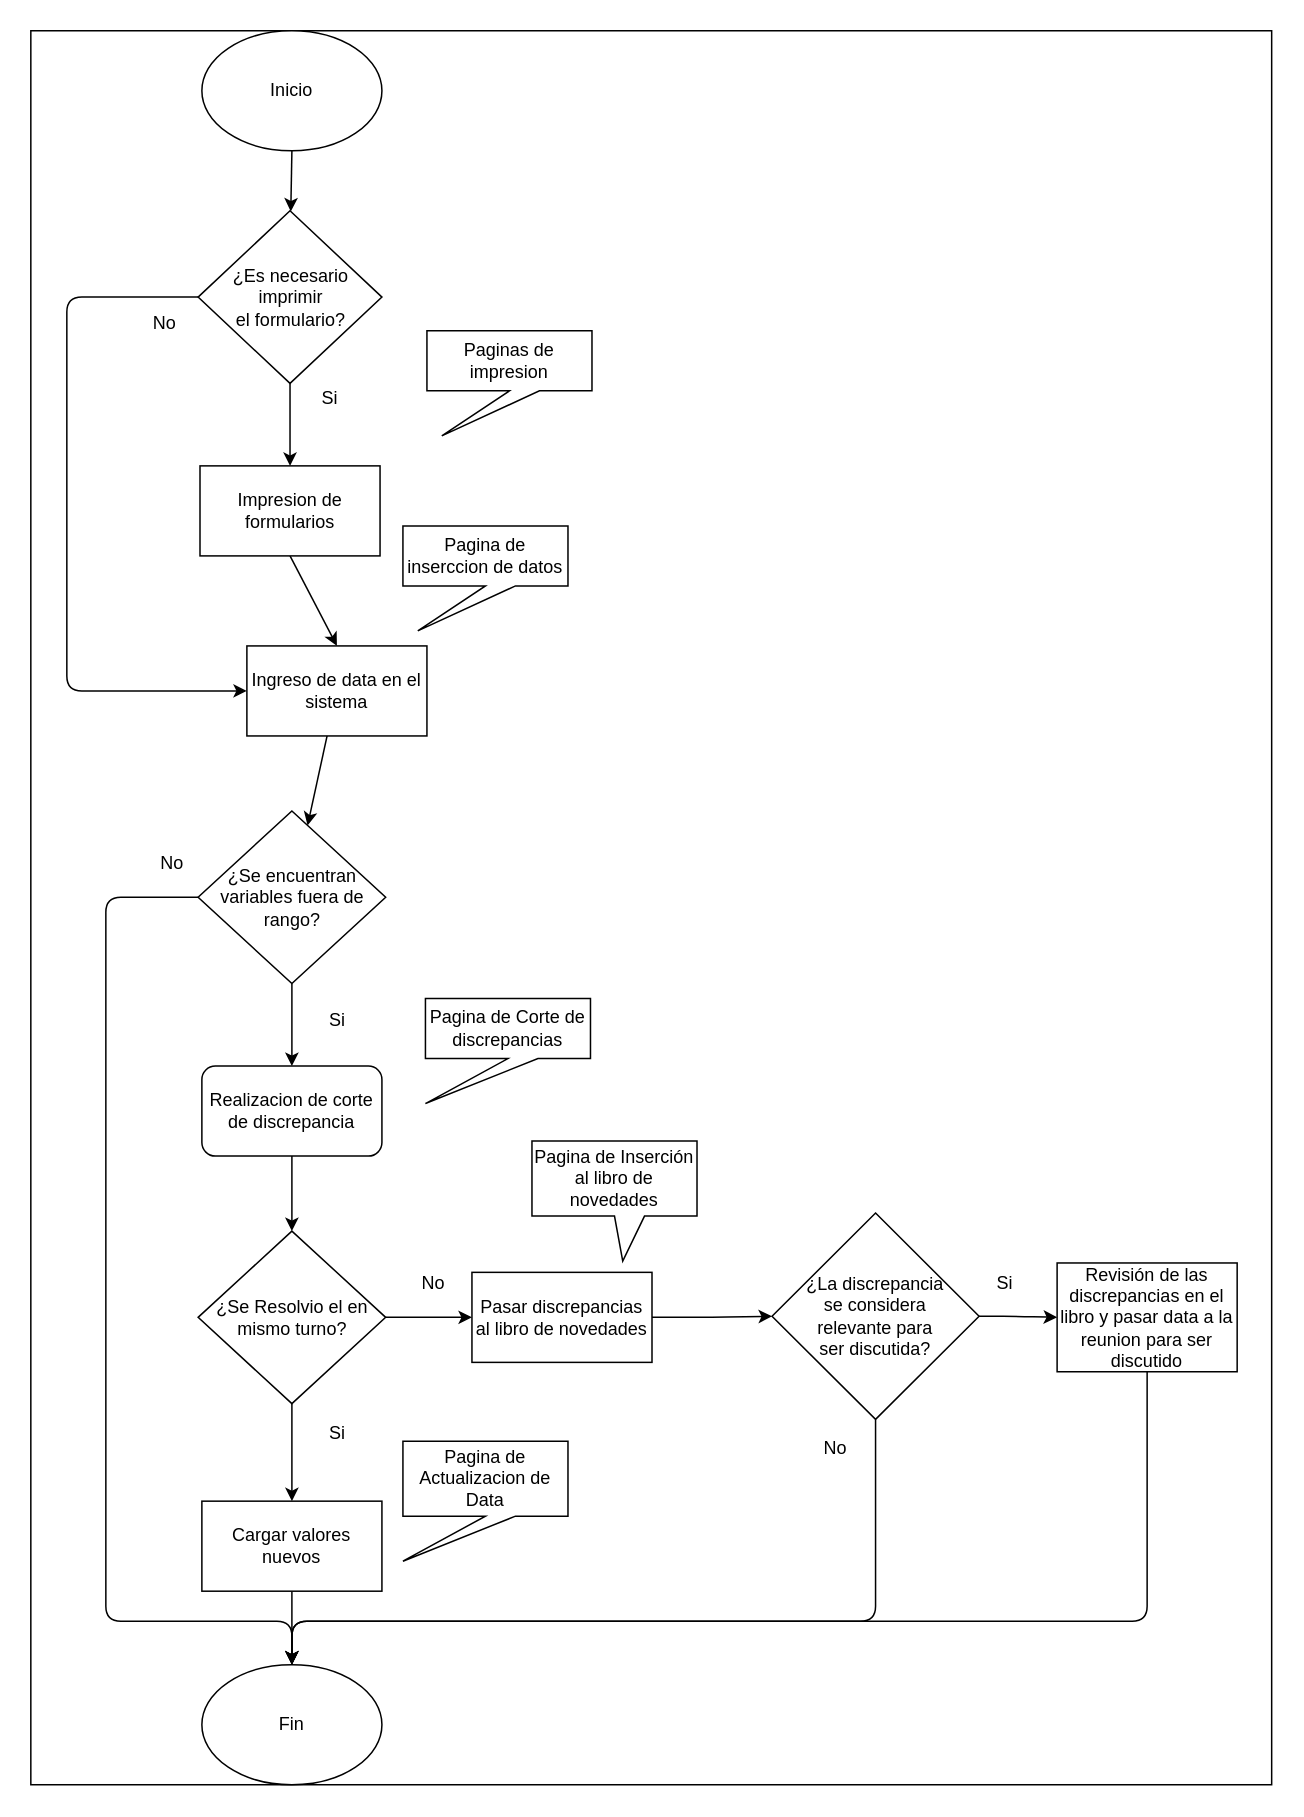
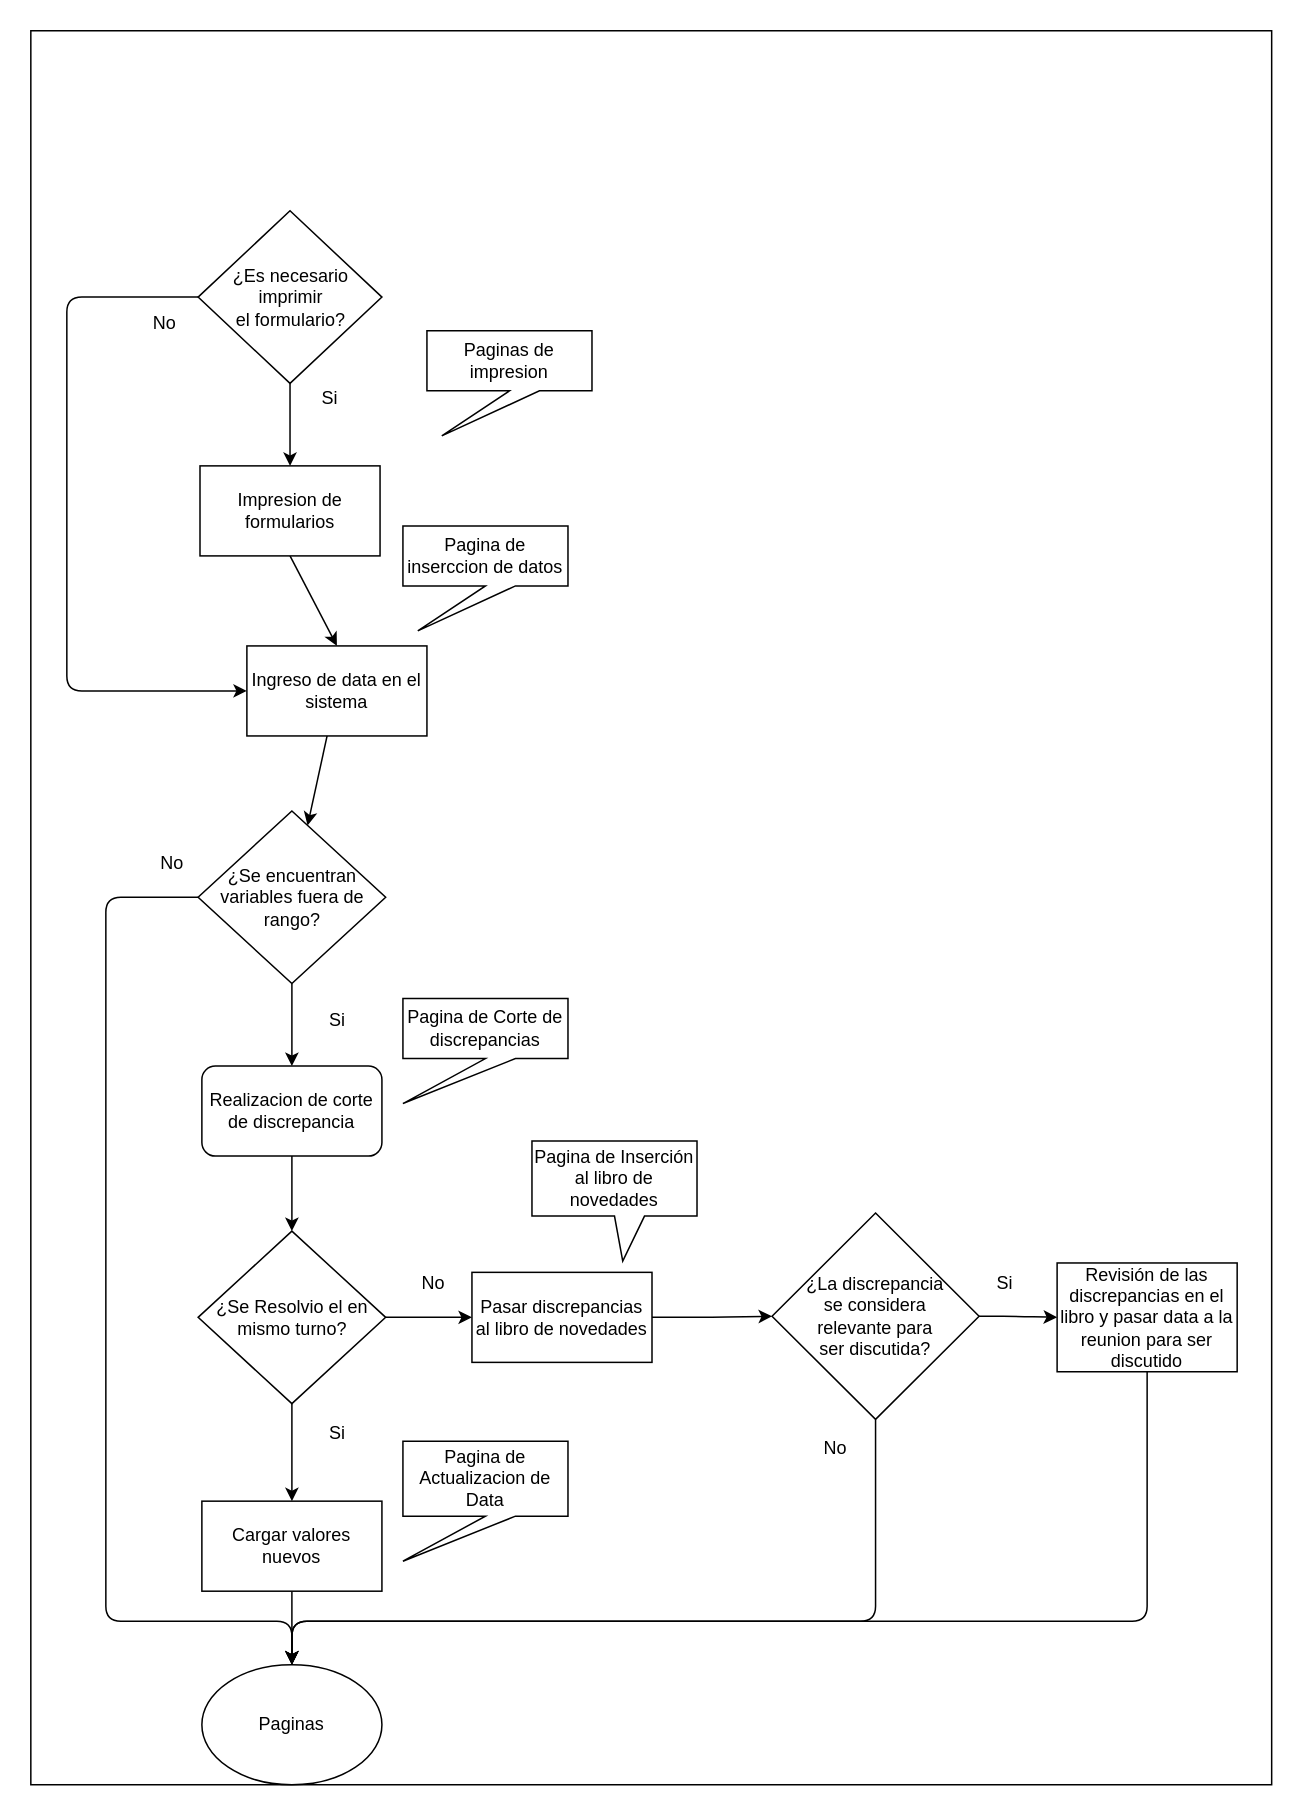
(292, 91) -> none
(291, 176) -> none
(508, 1051) -> (485, 1051)
(292, 1724) -> (292, 1724)
